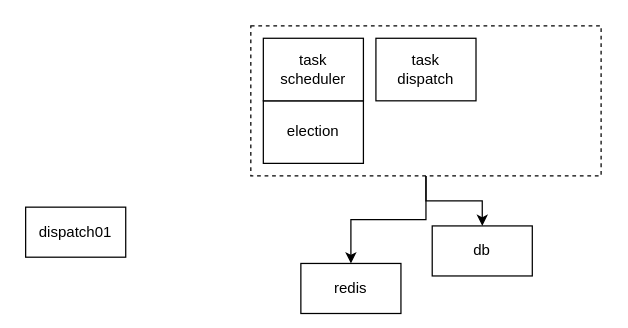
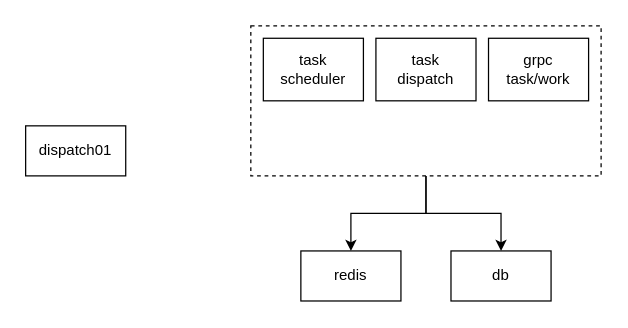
none -> (538, 69)
(313, 132) -> none
(76, 232) -> (76, 151)
(482, 251) -> (501, 276)
(351, 288) -> (351, 276)
